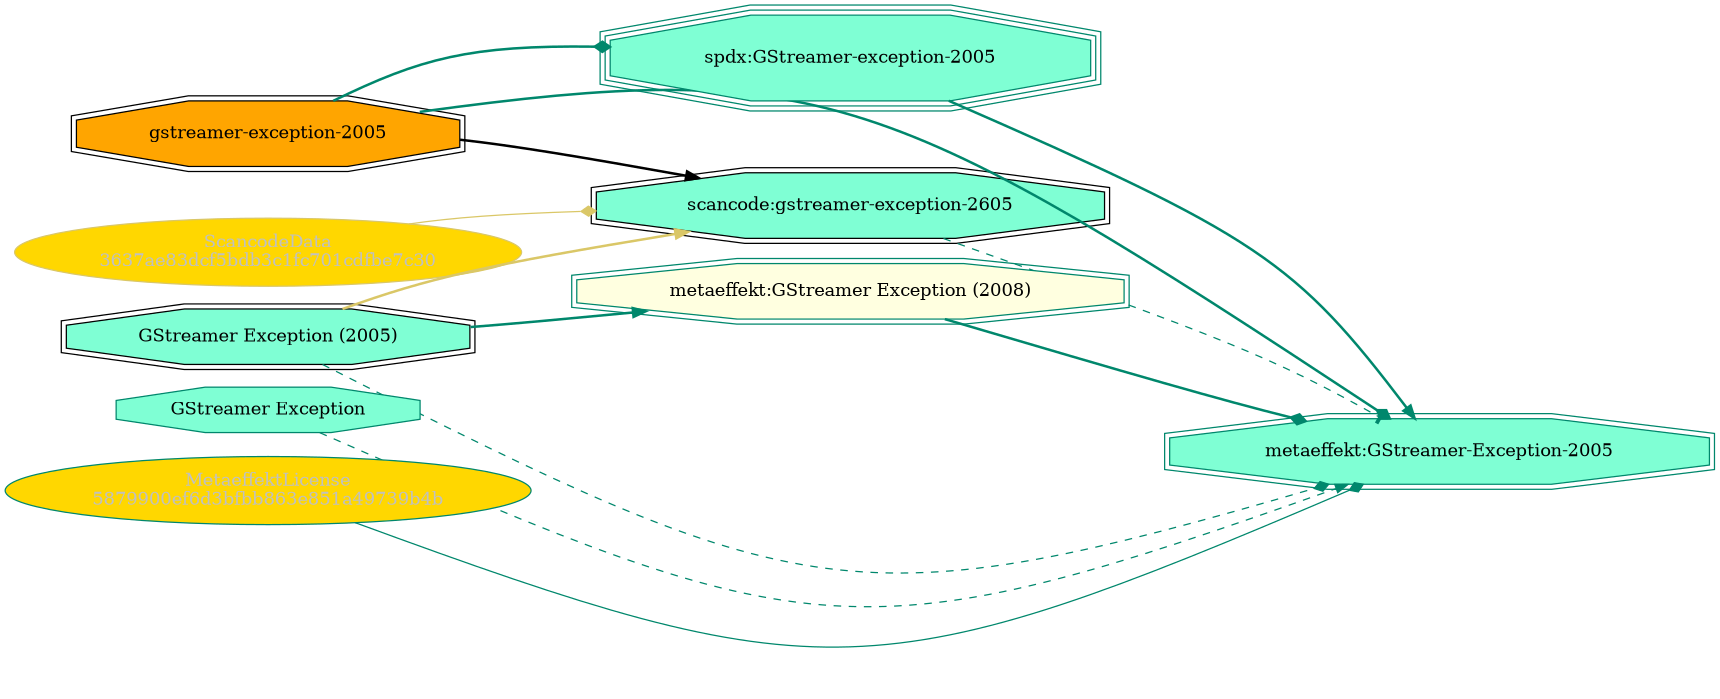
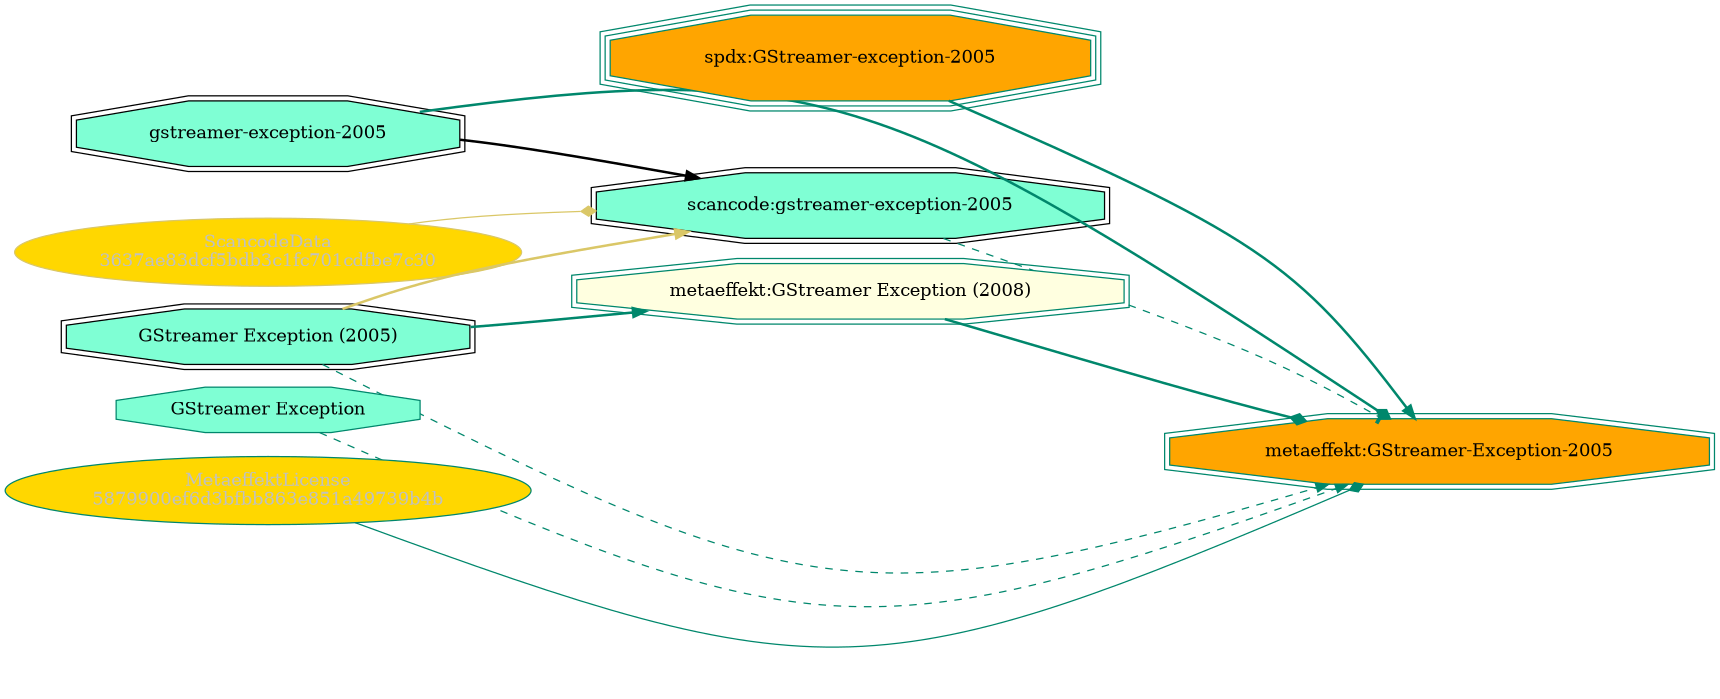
(460, 55) -> none
(850, 58) -> (850, 58)
(268, 134) -> (268, 134)
(850, 206) -> (850, 206)
(1440, 451) -> (1440, 451)
(804, 563) -> (804, 563)
